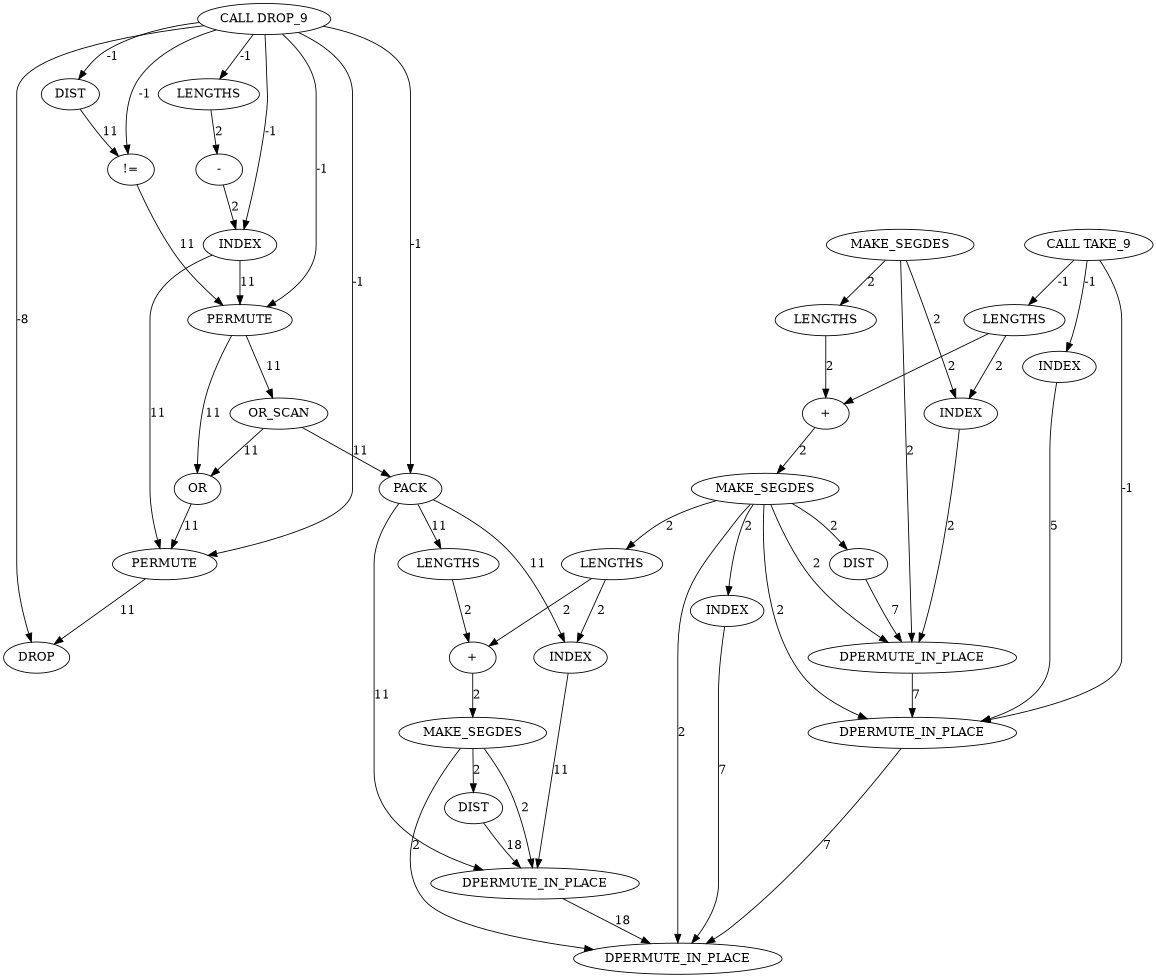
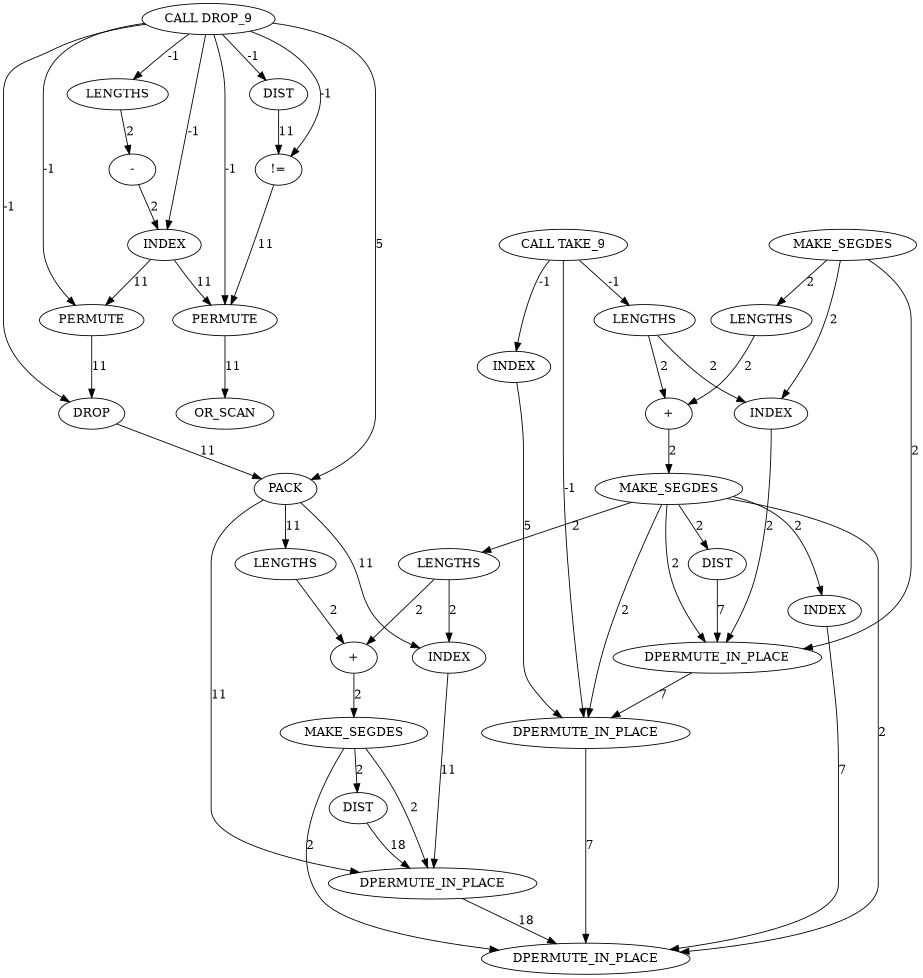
(417, 245) -> (380, 245)
(23, 320) -> (10, 207)
(342, 450) -> (185, 450)
(198, 489) -> none
